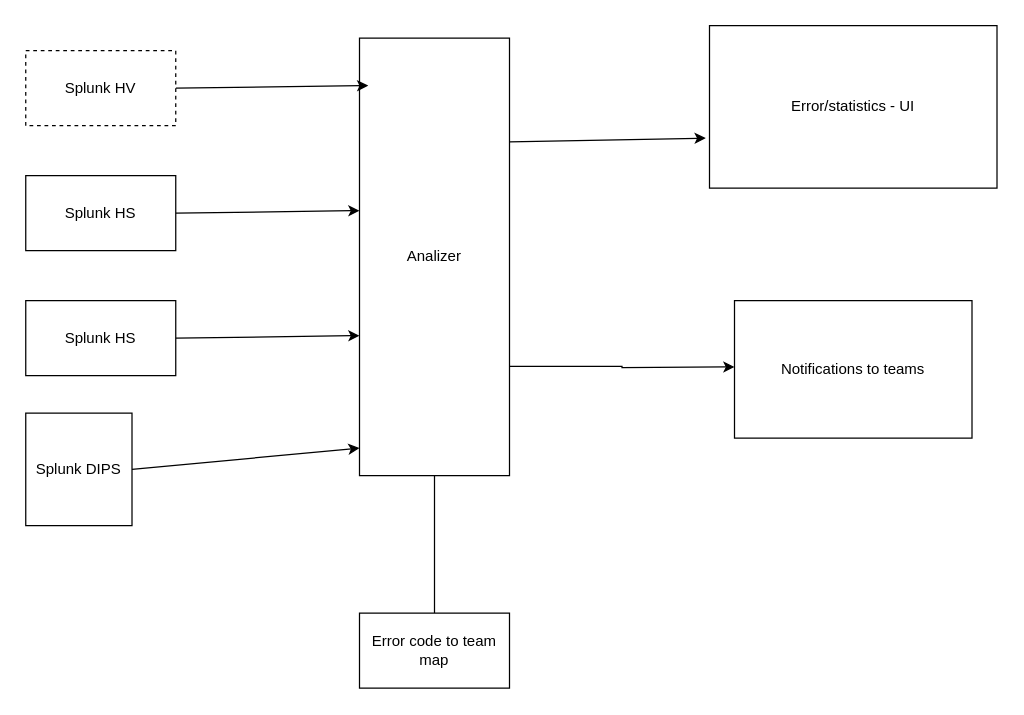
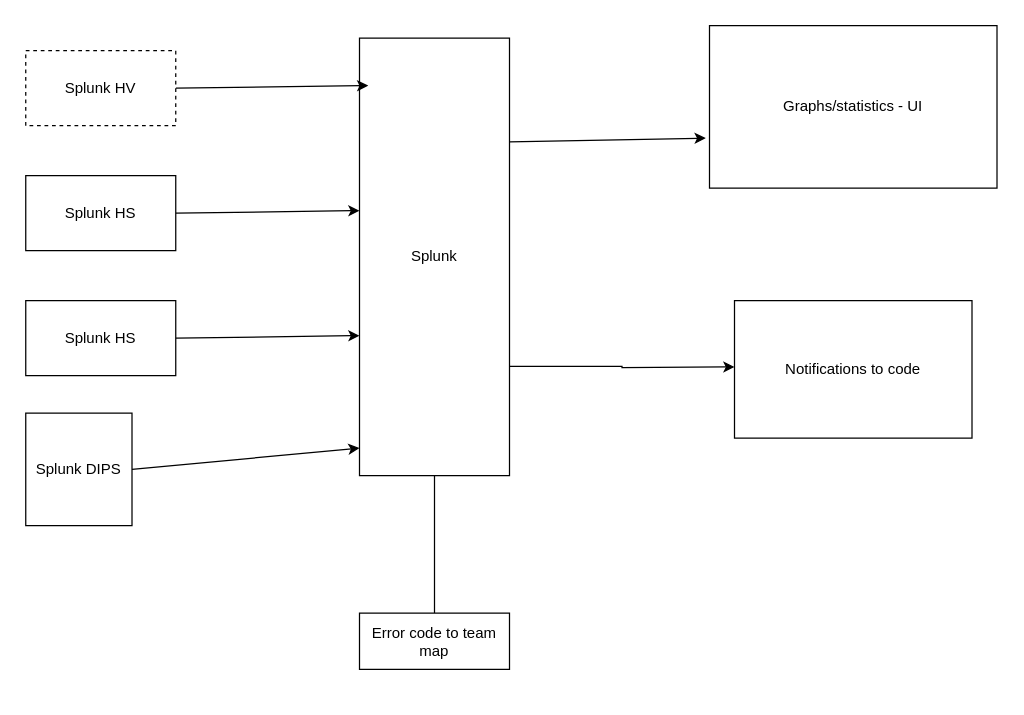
(853, 107) -> (853, 107)
(434, 257) -> (434, 257)
(853, 369) -> (853, 369)
(434, 651) -> (434, 641)
